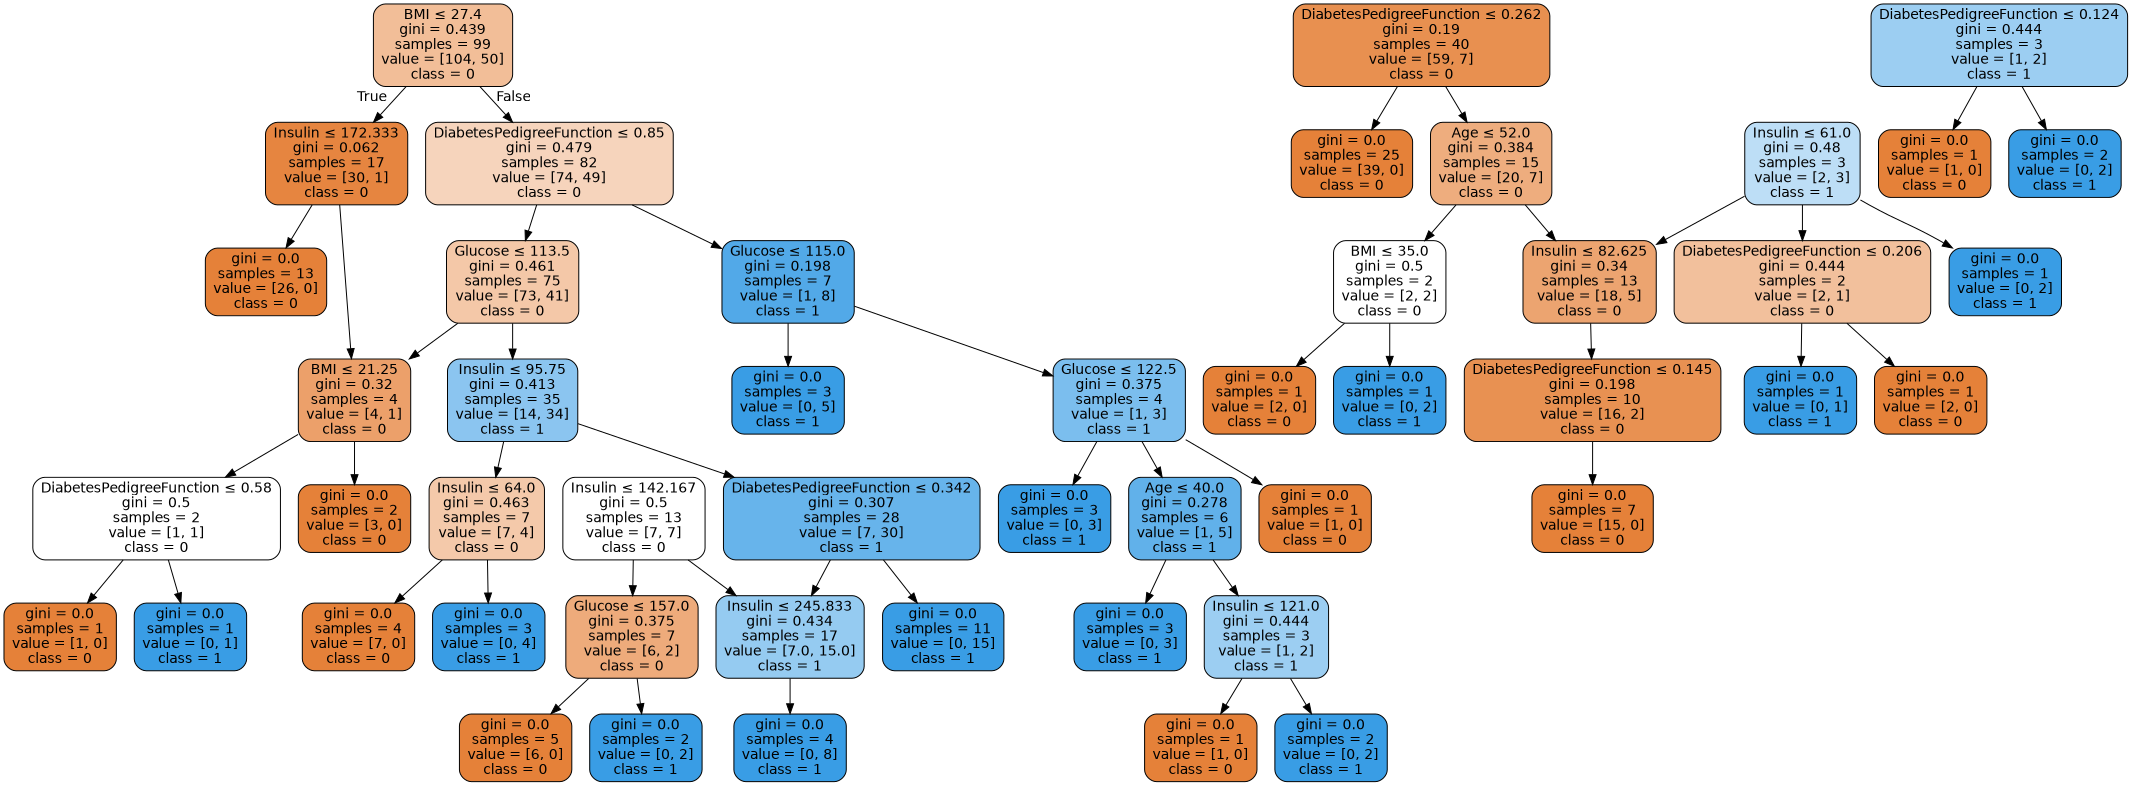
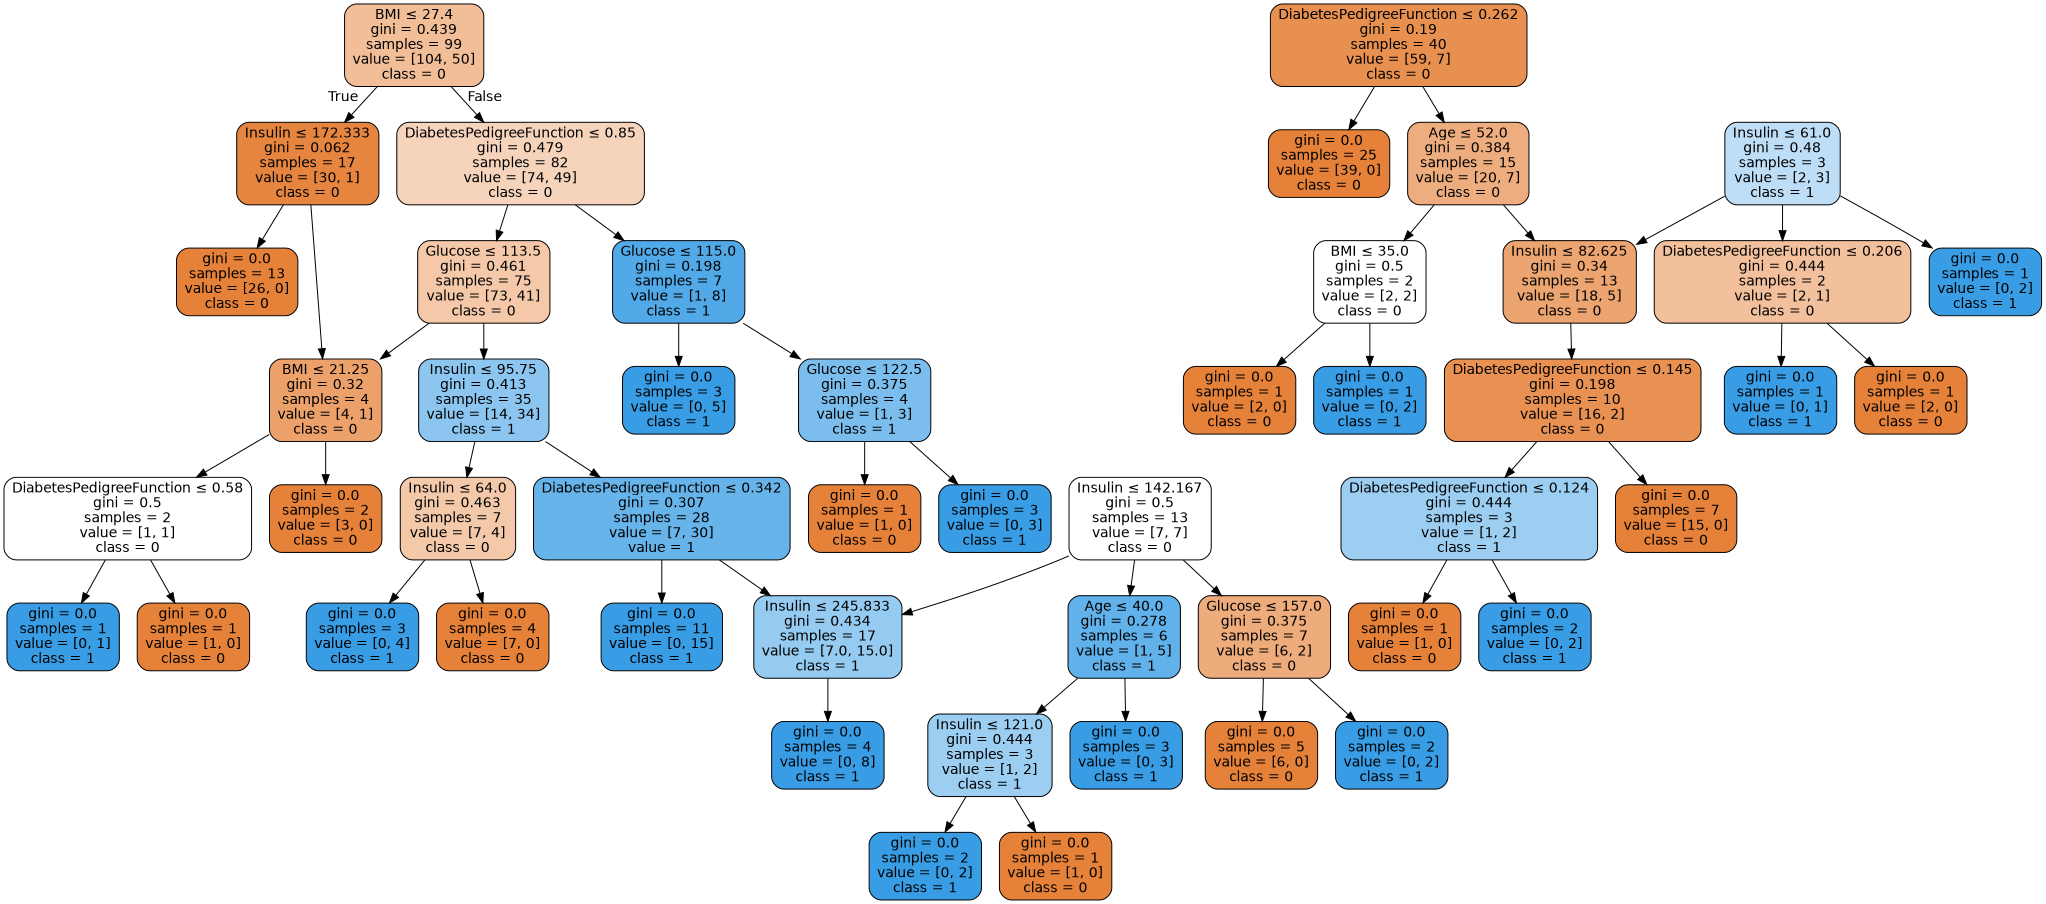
(1150, 455) -> (1133, 573)
none -> (1524, 456)
(852, 548) -> (662, 548)
